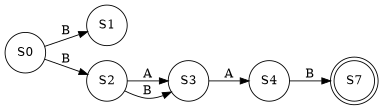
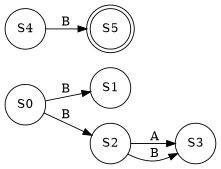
(224, 81) -> none
(354, 81) -> (110, 29)
